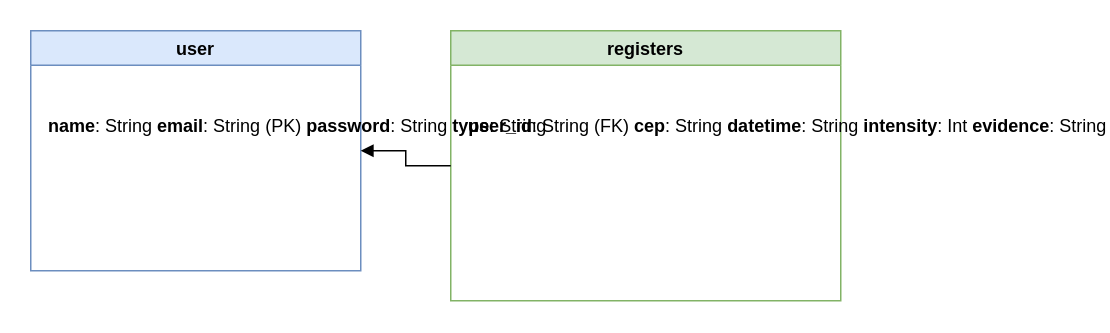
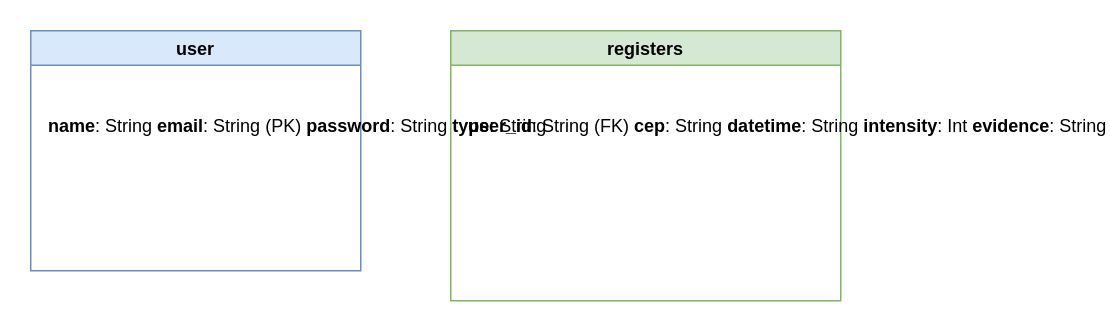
(406, 164) -> none
